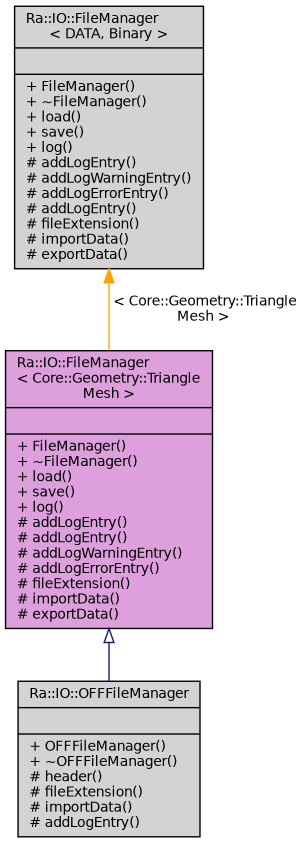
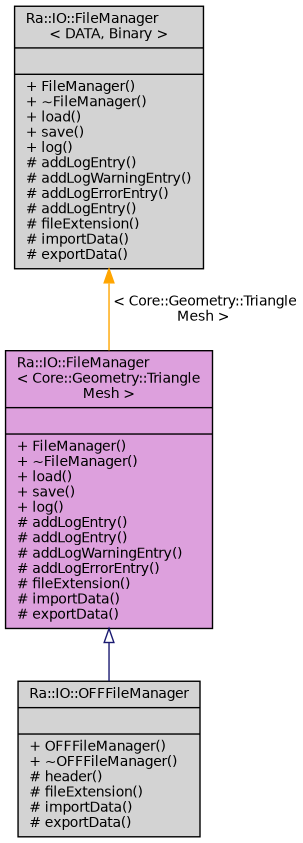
(85, 823) -> (81, 823)
